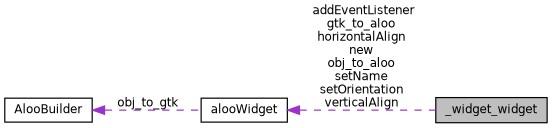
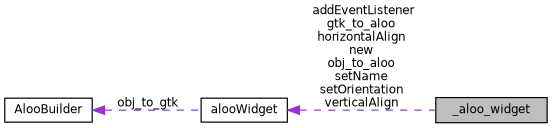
(491, 110) -> (491, 110)
